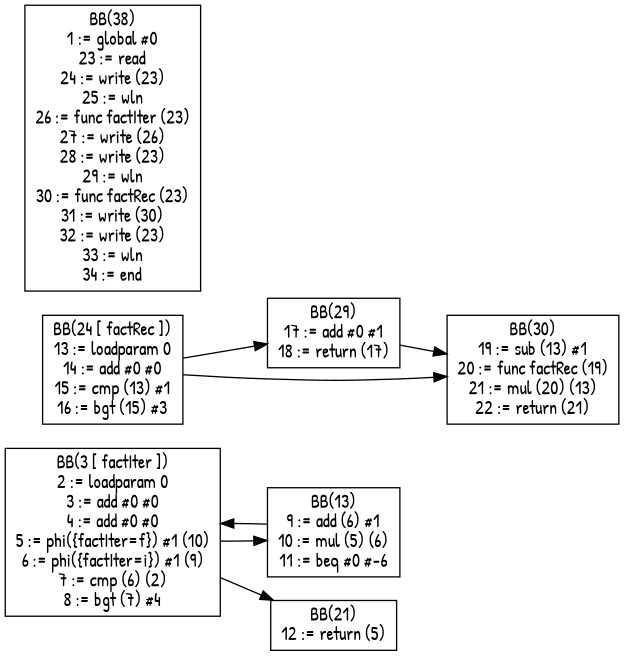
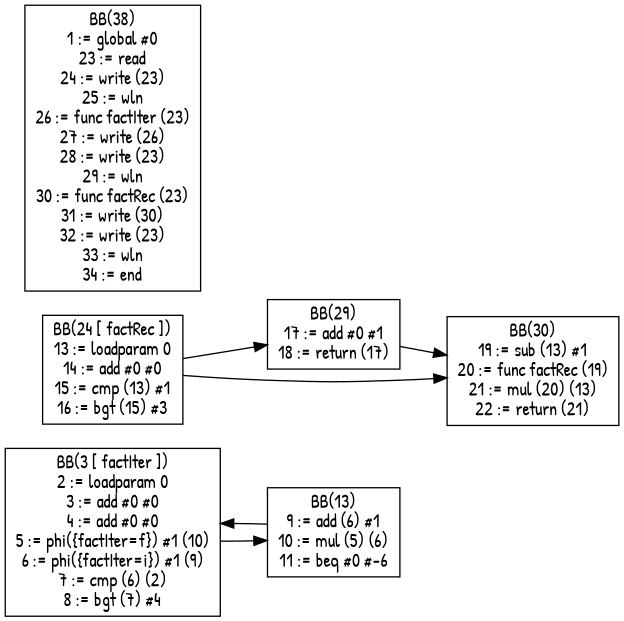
(334, 625) -> none
